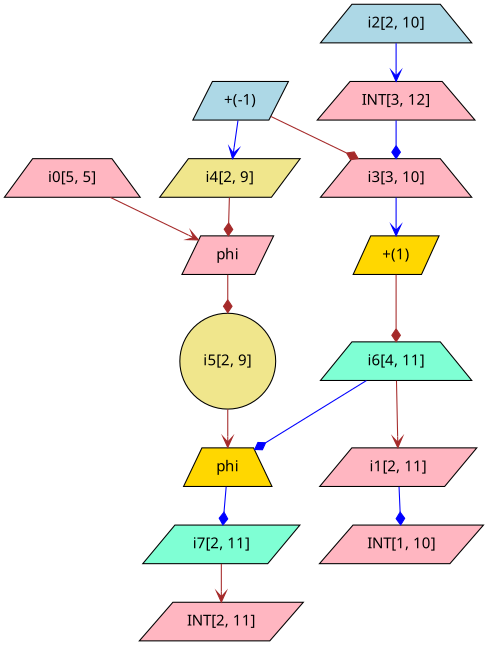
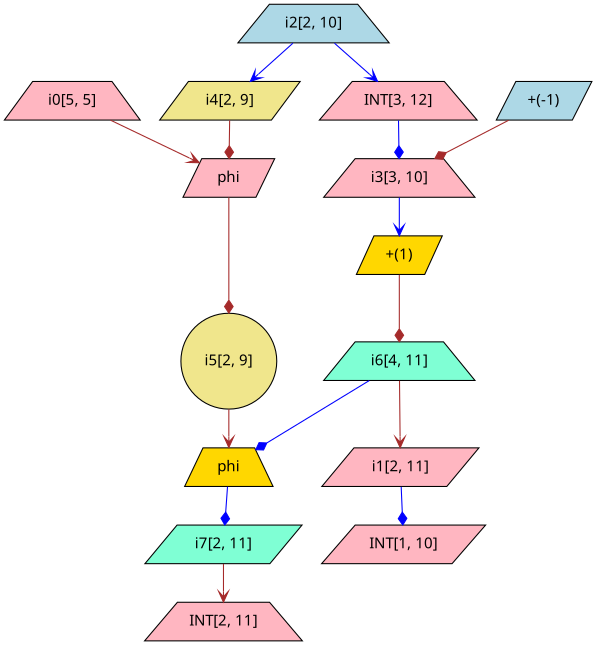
(236, 134) -> (276, 59)
(221, 622) -> (223, 622)
